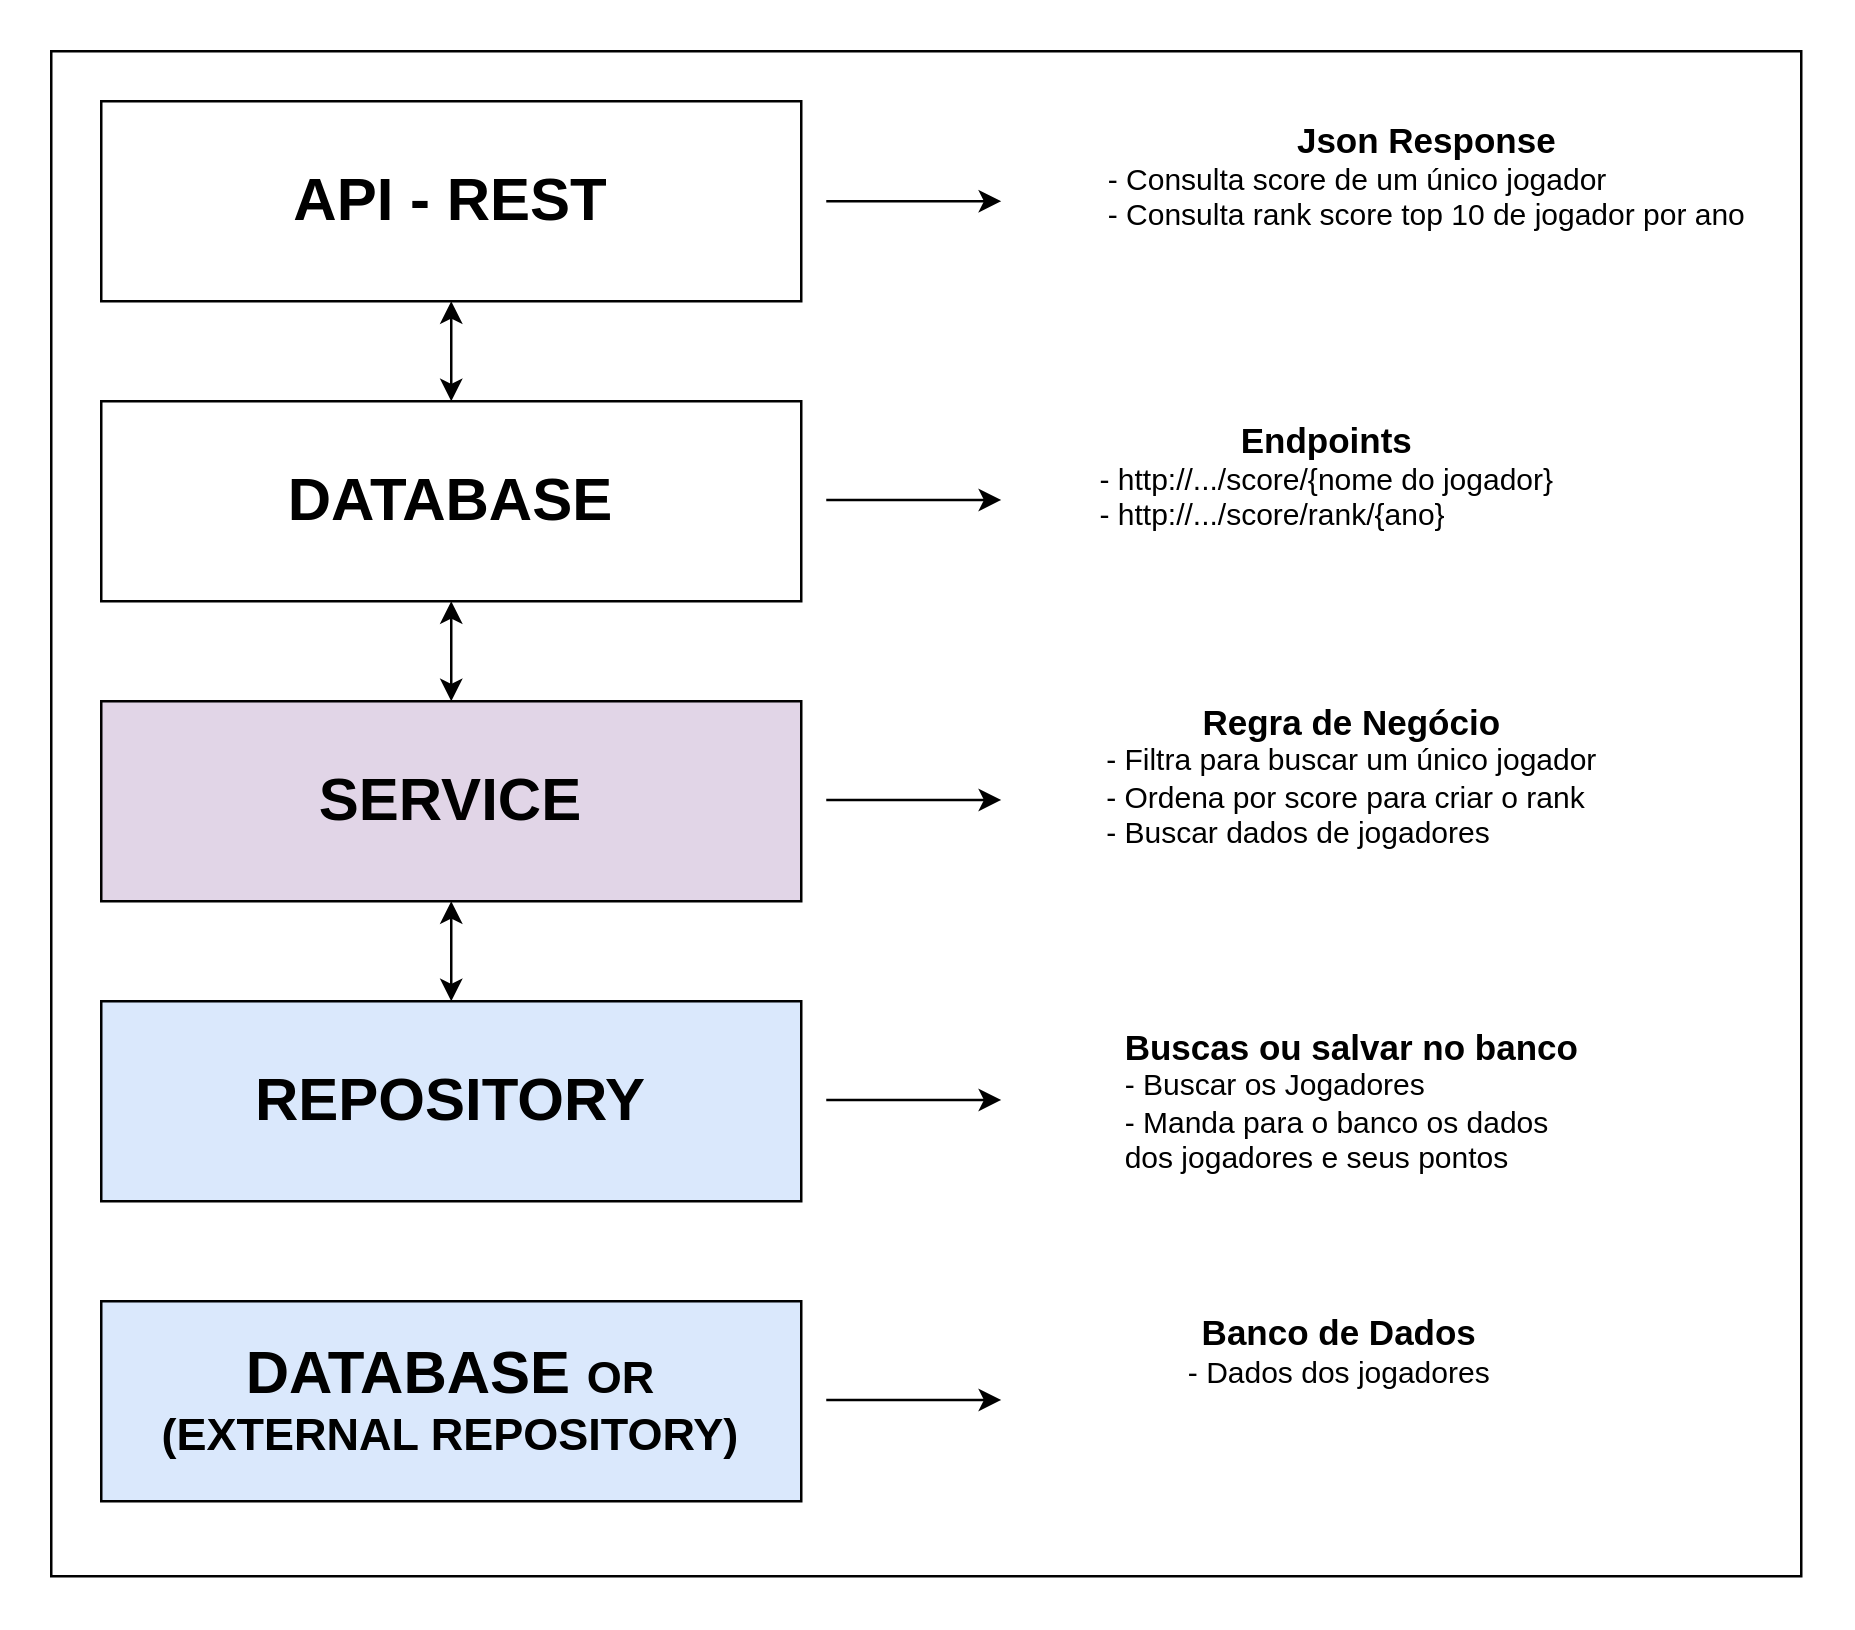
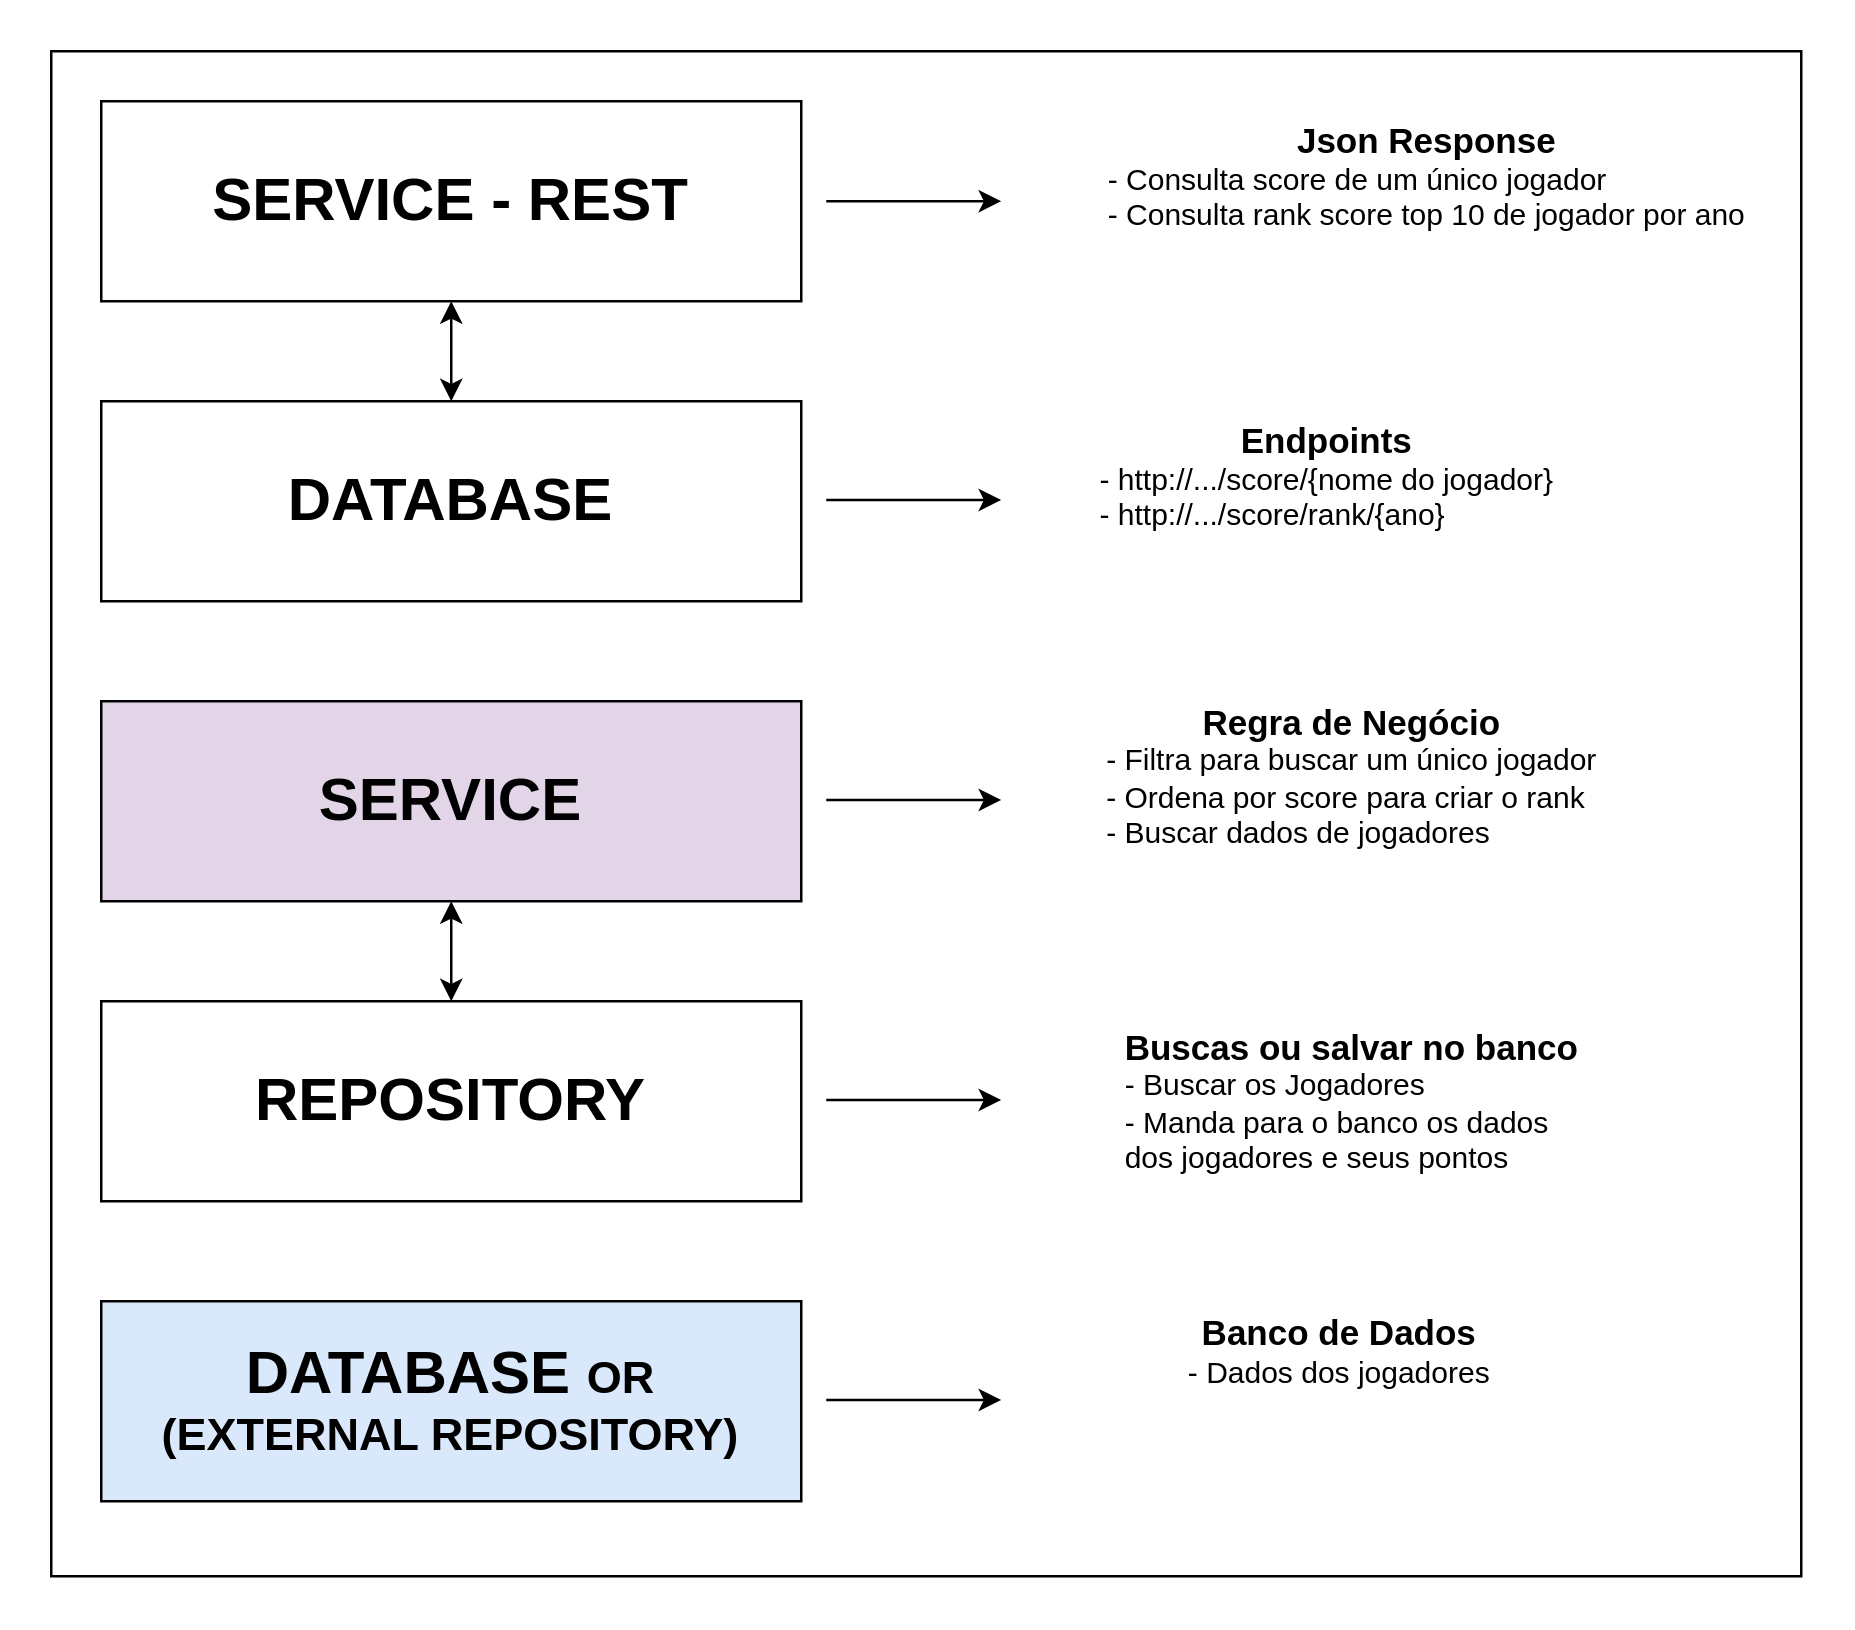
(451, 201) -> (451, 201)
(451, 651) -> none
(451, 1101) -> (451, 1101)
